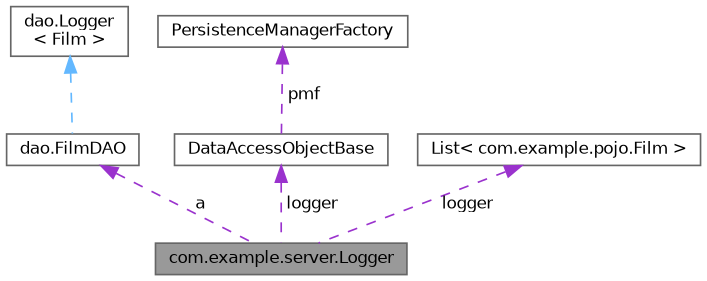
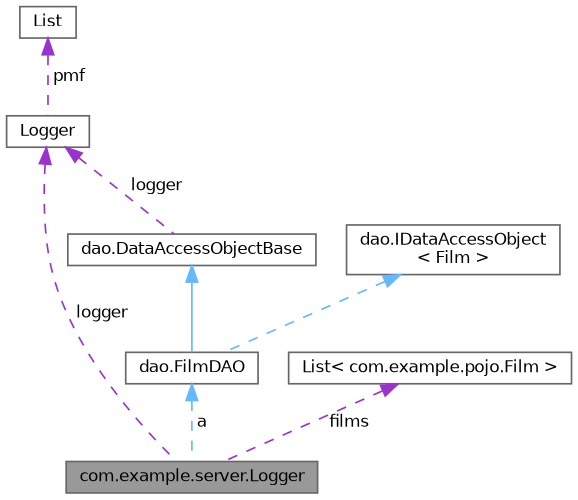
(69, 31) -> (453, 250)
(283, 31) -> (48, 22)
(281, 150) -> (48, 132)
(465, 204) -> (347, 423)
(184, 208) -> (192, 431)
none -> (192, 250)
